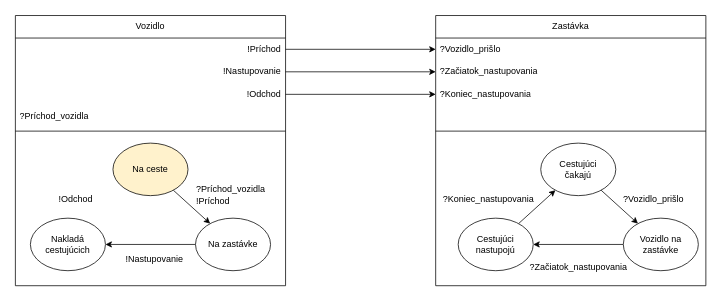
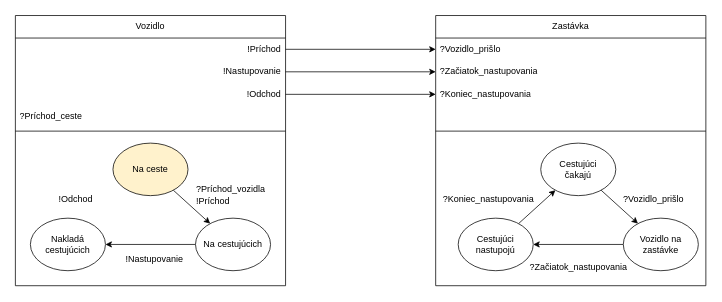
(58, 117) -> (55, 117)
(233, 244) -> (233, 244)
